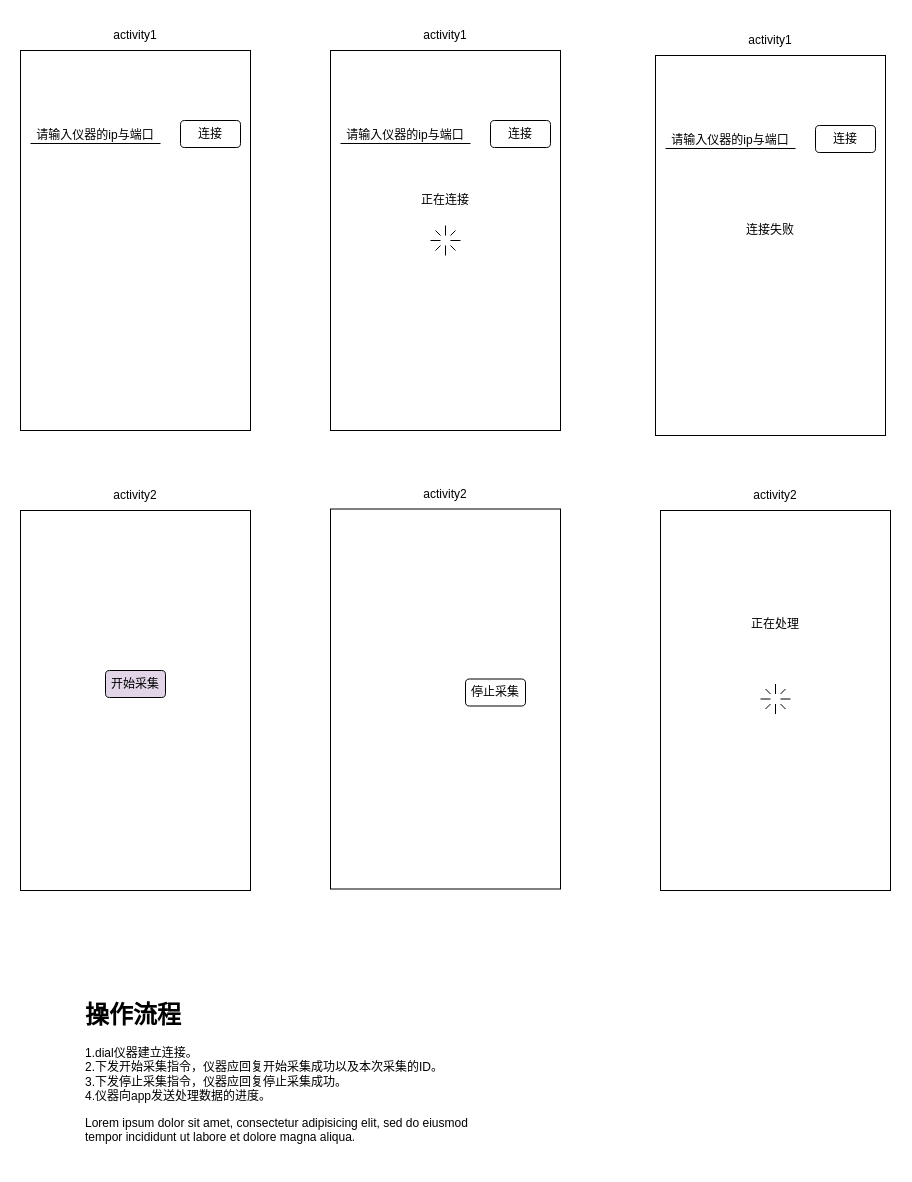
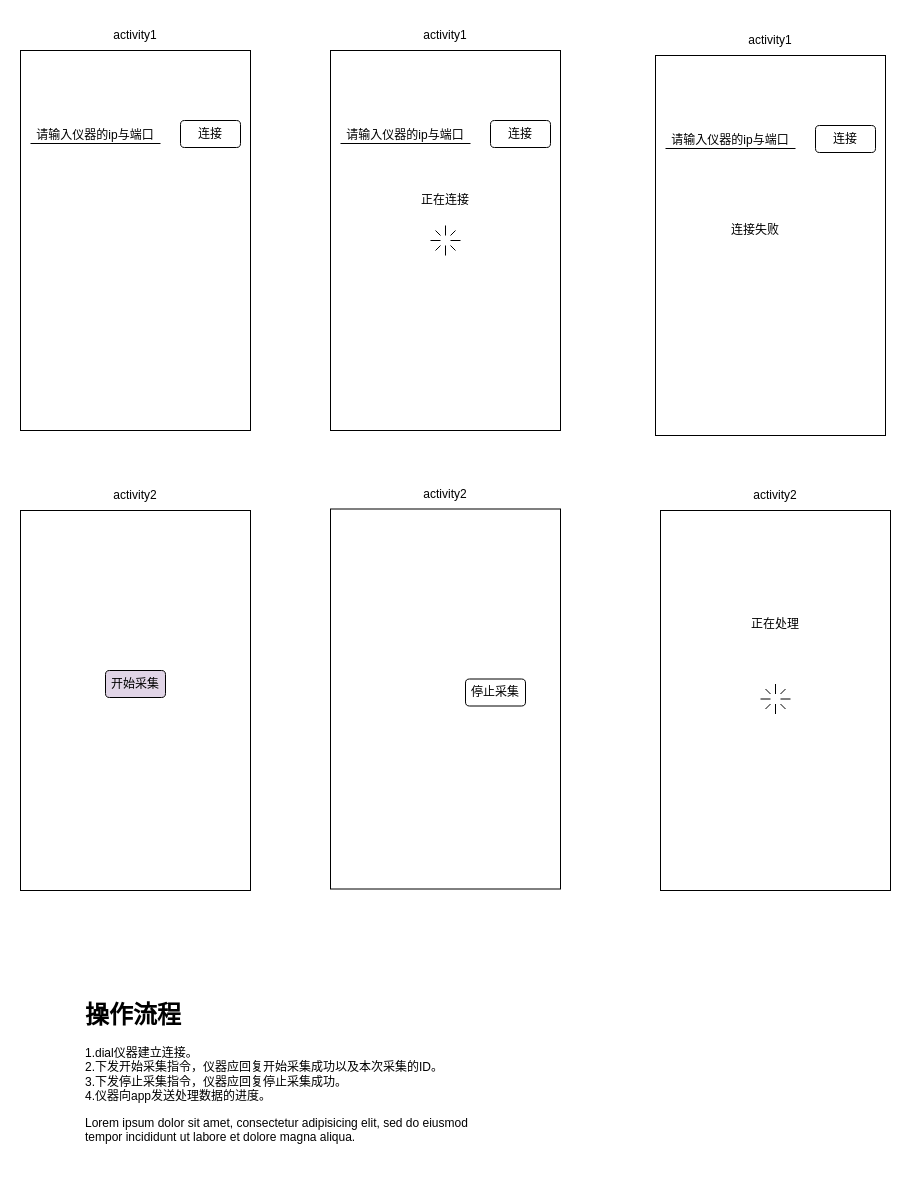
(771, 231) -> (756, 231)
